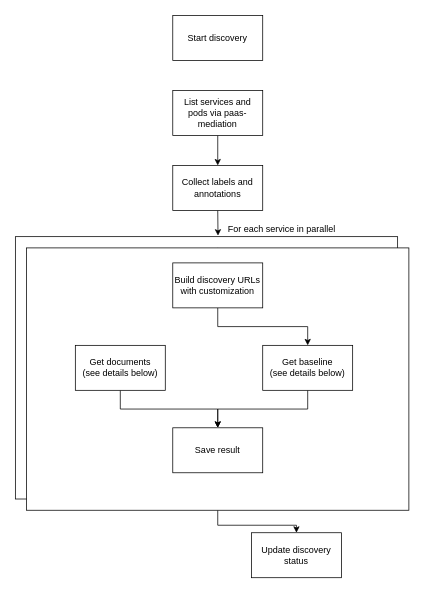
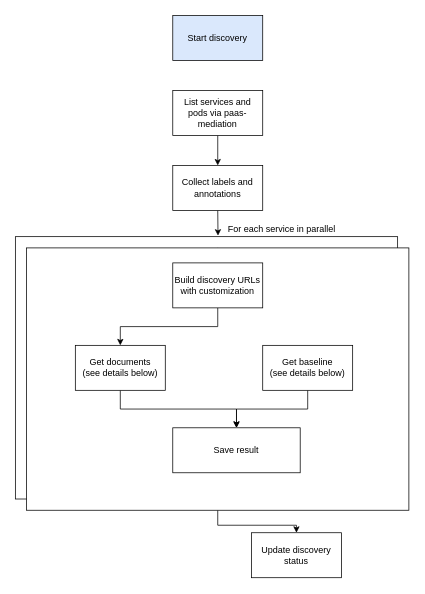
(218, 38) -> (218, 38)
none -> (162, 327)
(269, 327) -> none
(218, 450) -> (237, 450)
